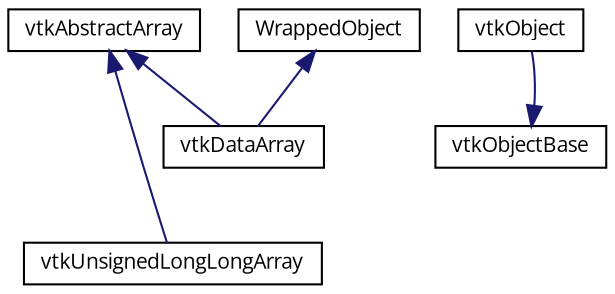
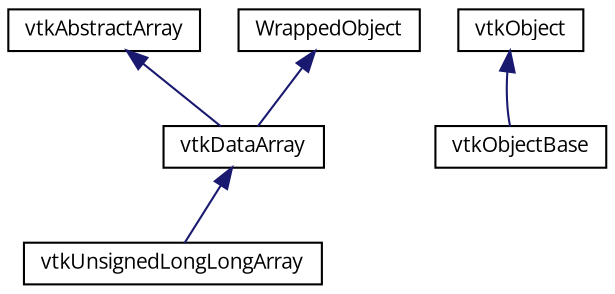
(535, 78) -> (507, 99)
(141, 157) -> (203, 214)
